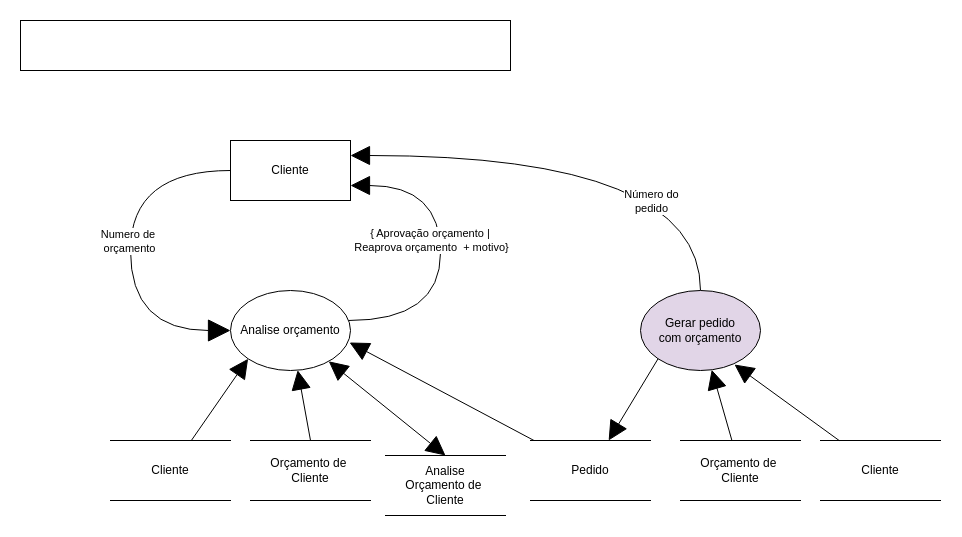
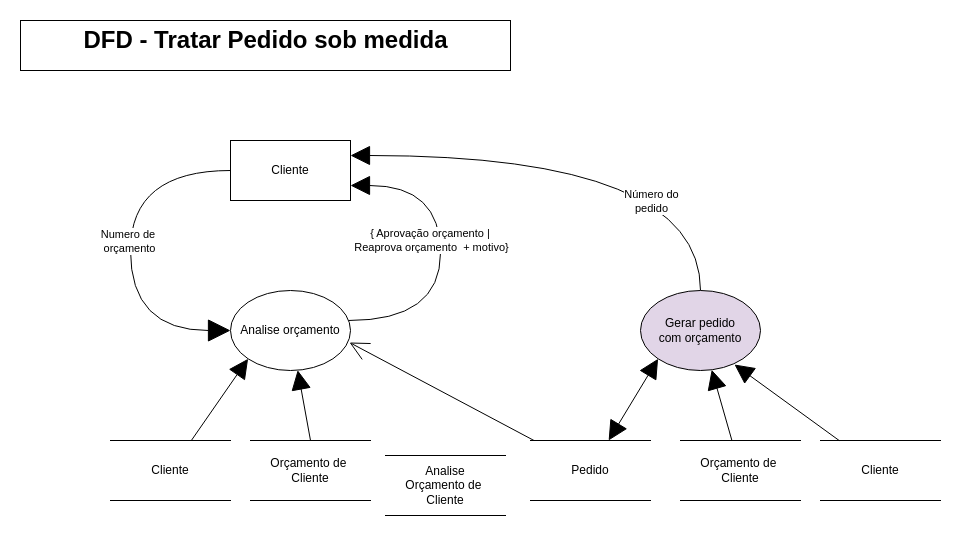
none -> (266, 41)
(367, 352) -> (360, 348)
(652, 368) -> (648, 376)
(387, 408) -> none
